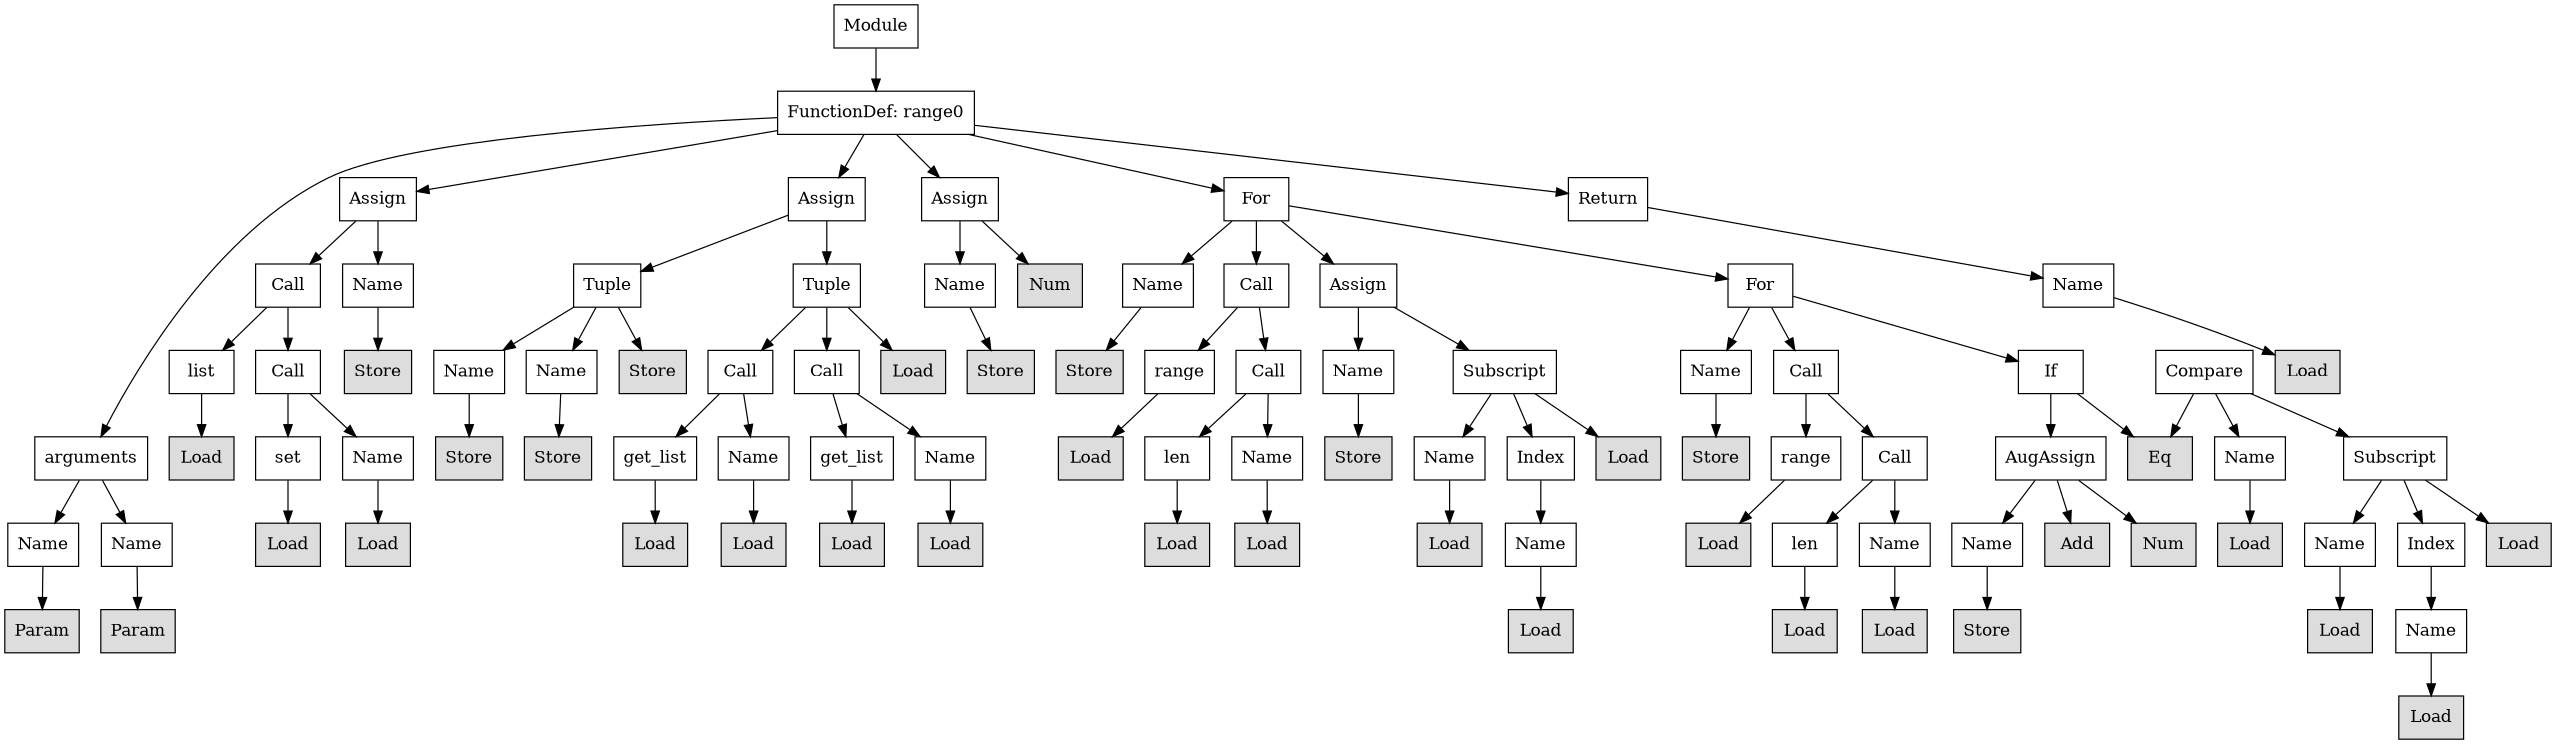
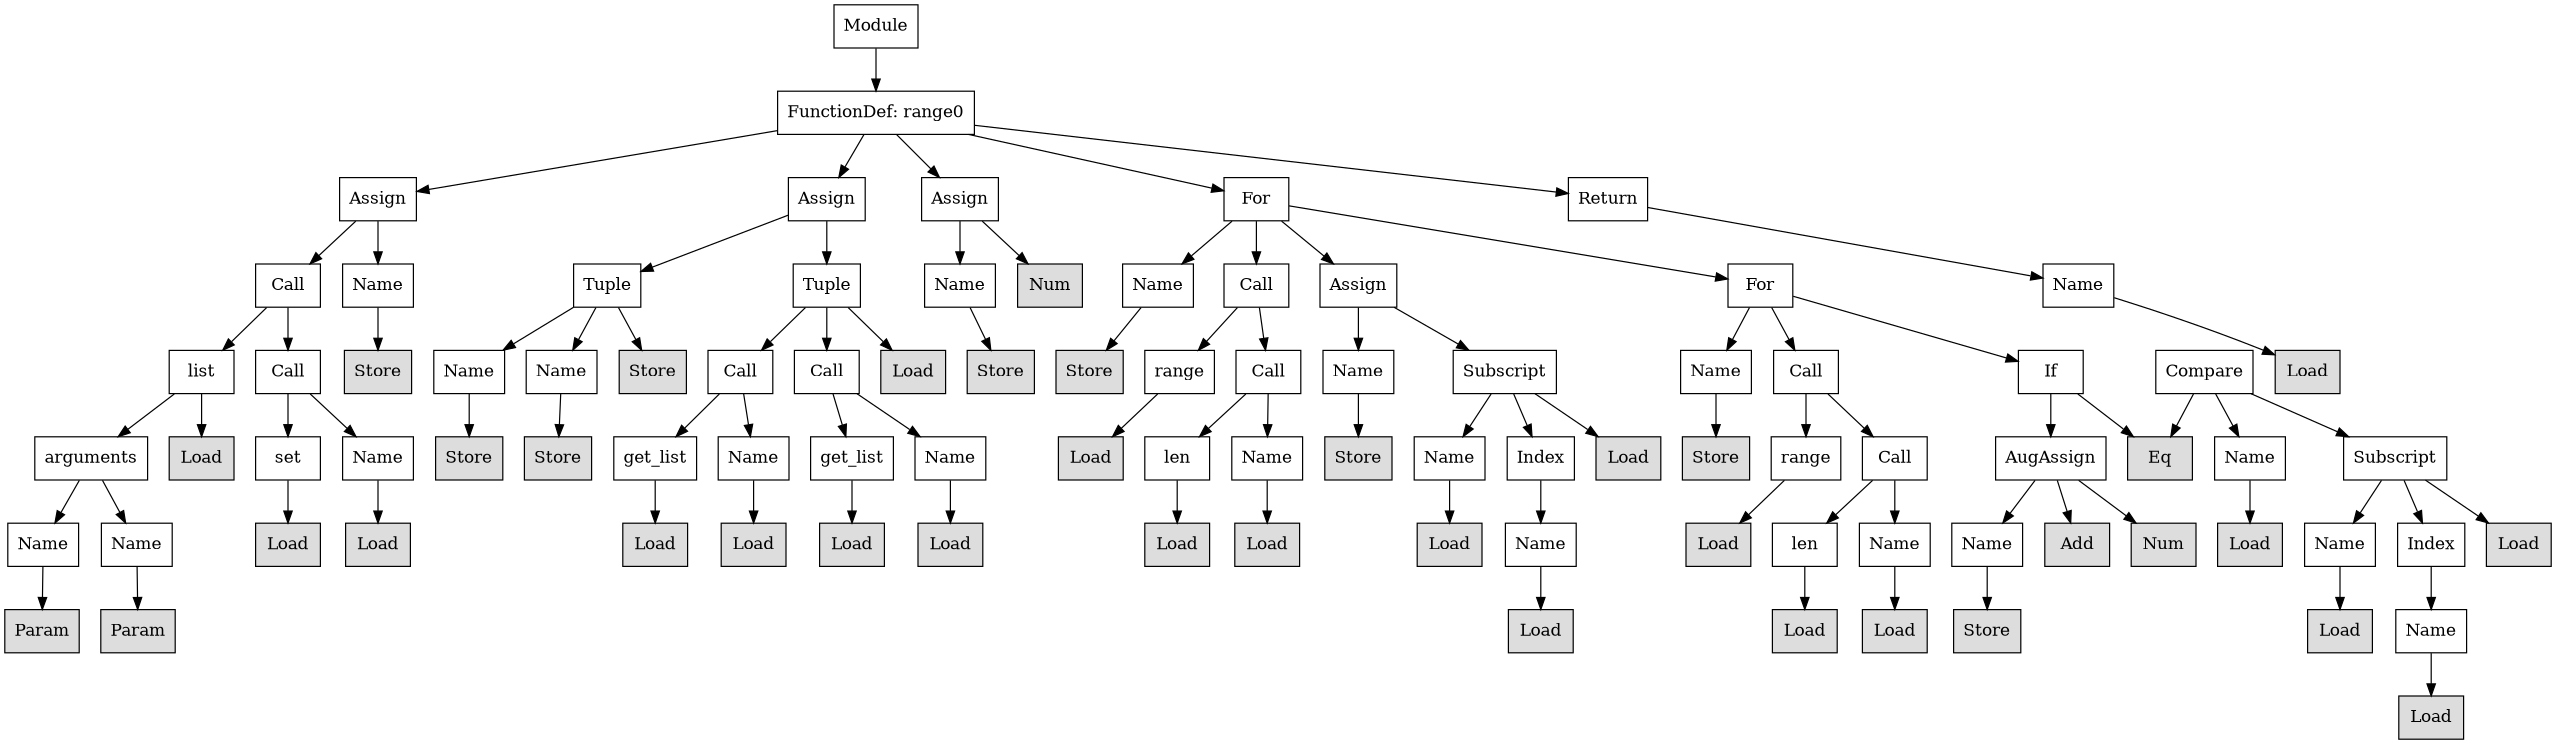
(384, 160) -> (151, 412)
